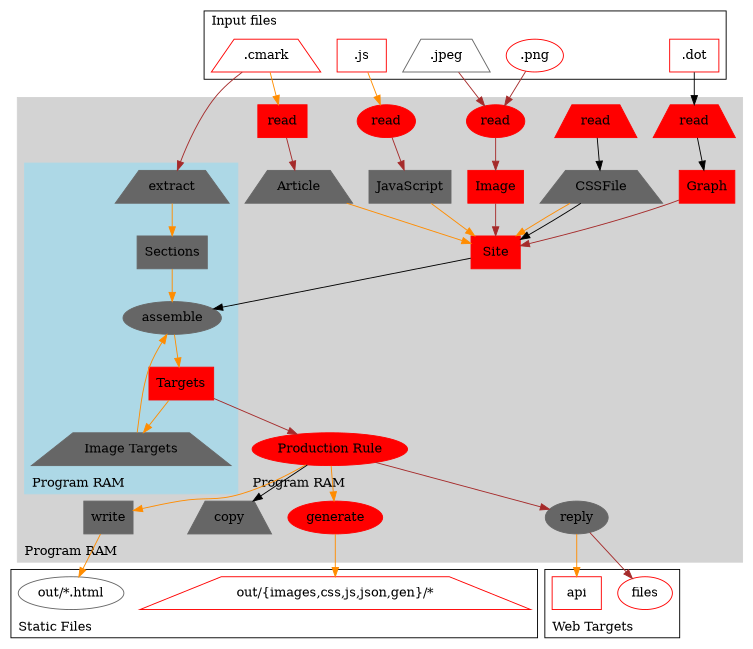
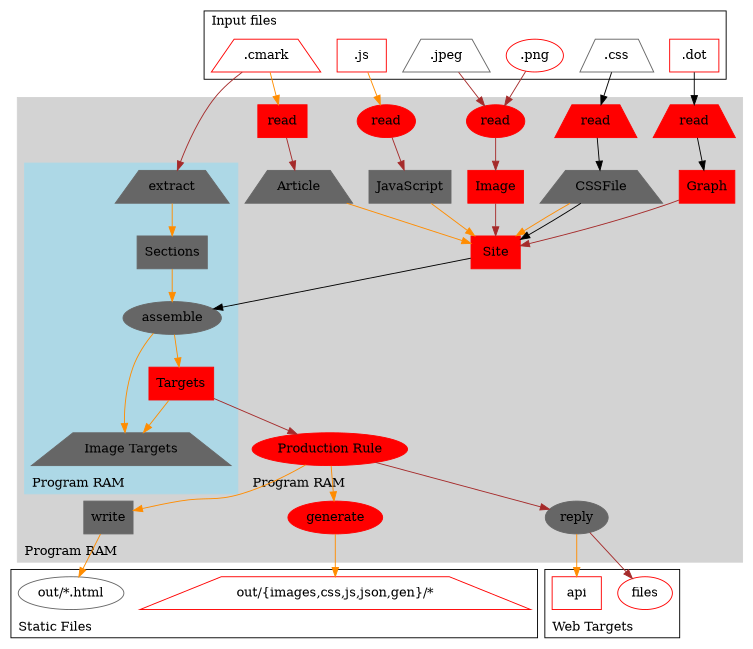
none -> (617, 56)
(144, 386) -> (130, 375)
(230, 518) -> none
